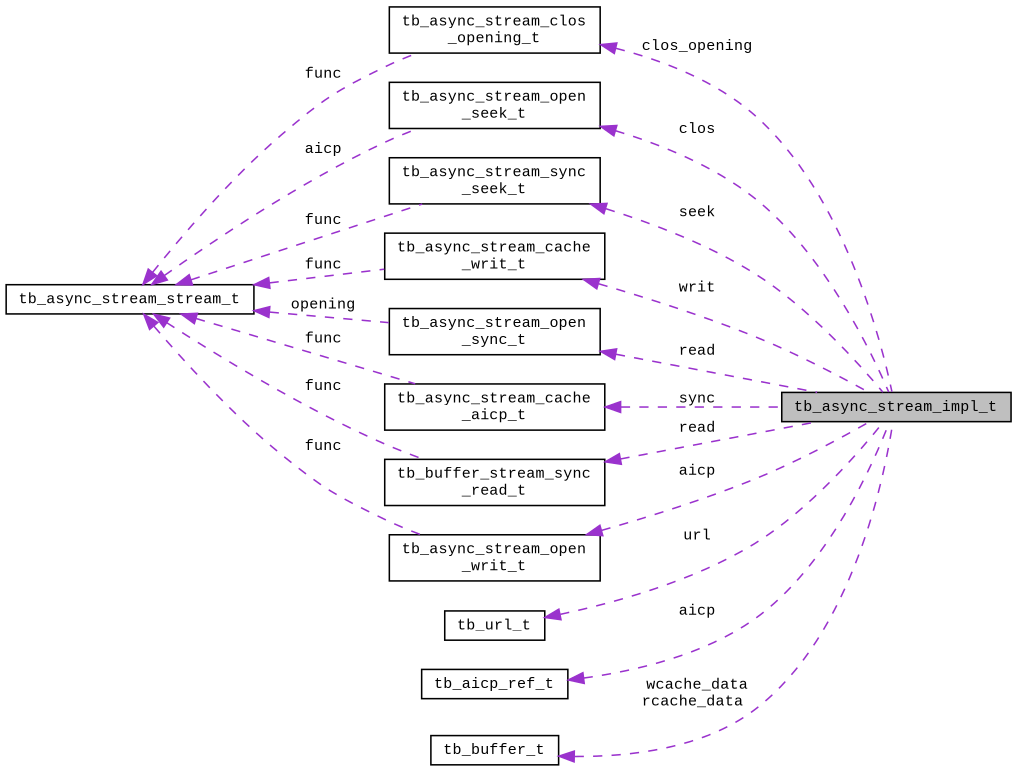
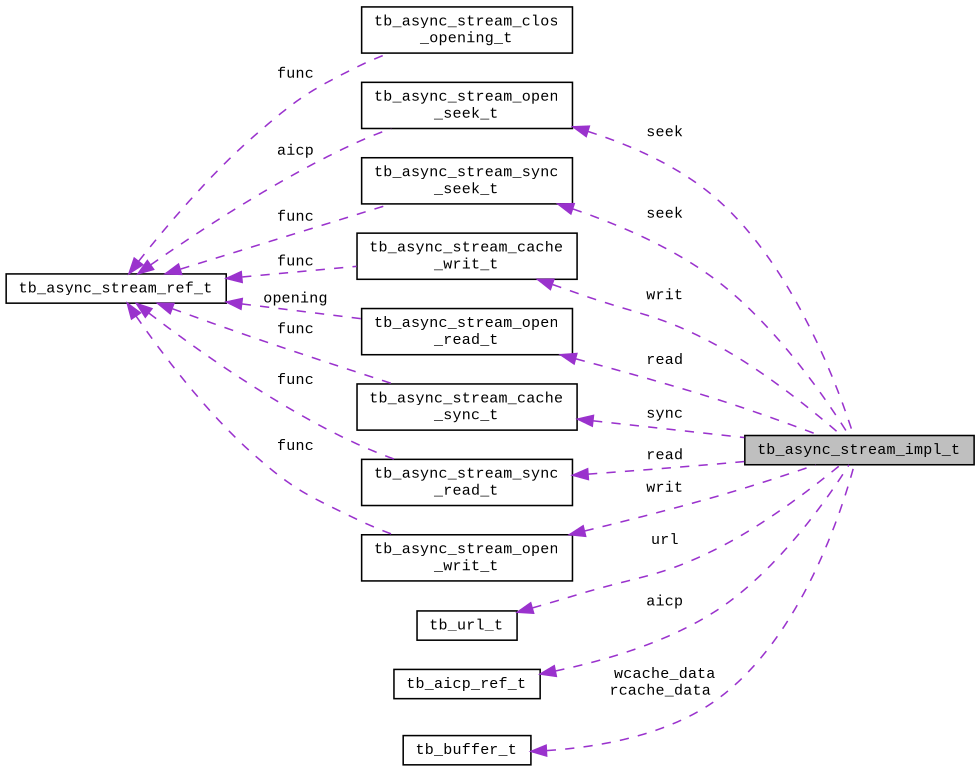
(693, 129) -> (661, 132)
(806, 175) -> none
(130, 299) -> (116, 289)
(495, 332) -> (467, 332)
(495, 407) -> (467, 407)
(693, 471) -> (661, 488)
(495, 482) -> (467, 482)
